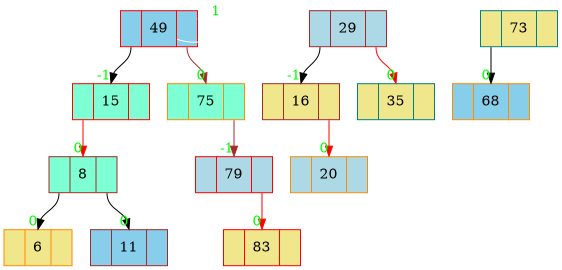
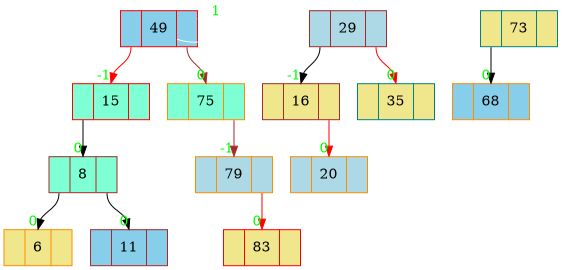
(125, 62) -> (125, 62)
(83, 133) -> (83, 133)
(234, 175) -> (234, 175)
